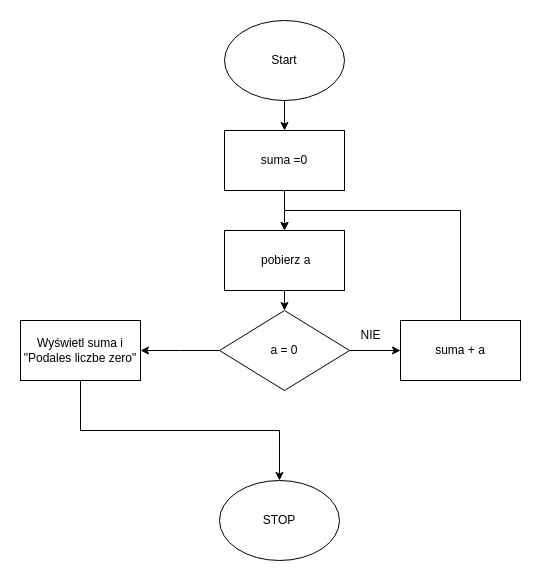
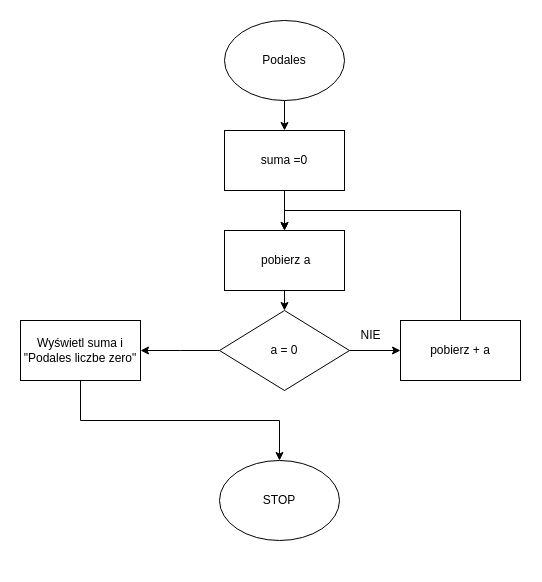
(285, 61) -> (285, 61)
(461, 351) -> (461, 351)
(280, 521) -> (280, 501)
